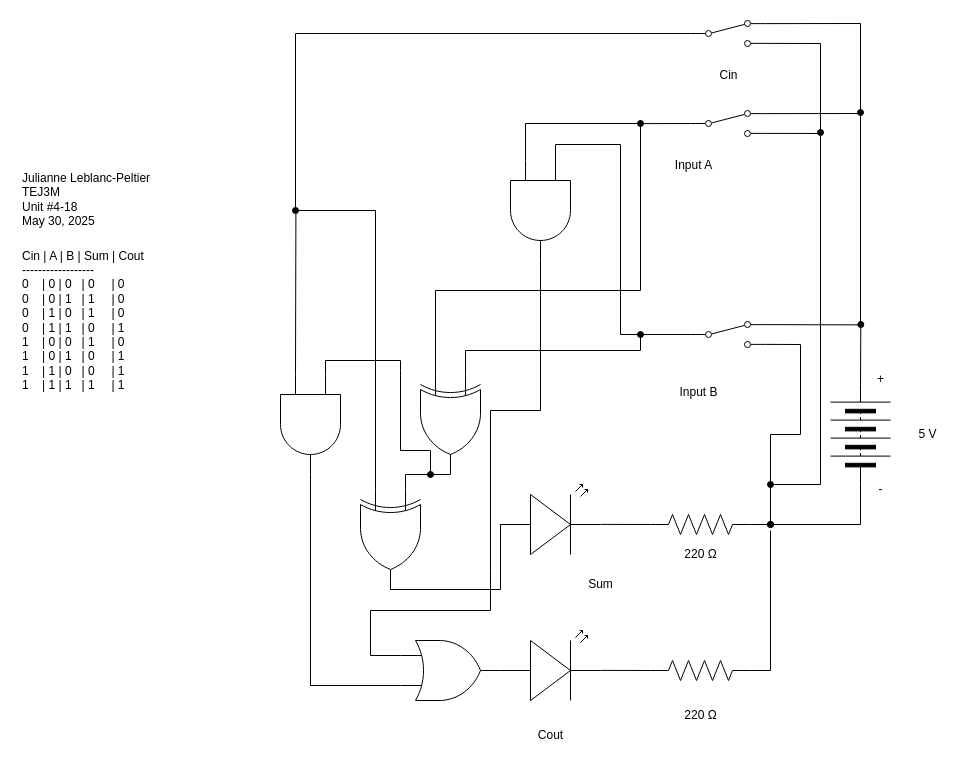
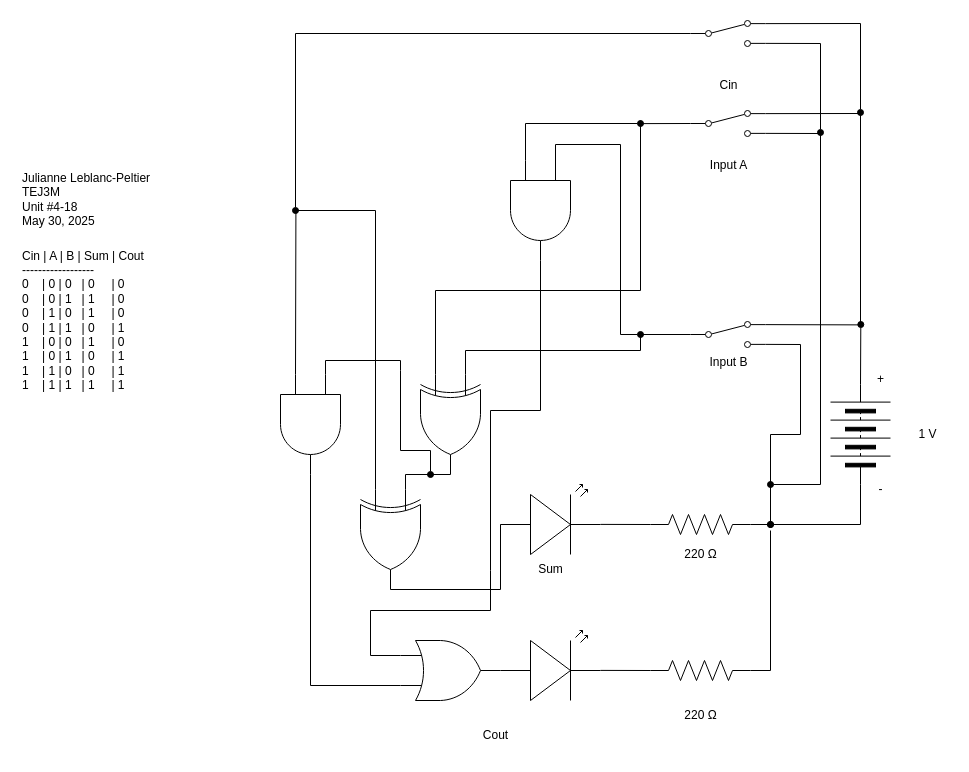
(728, 76) -> (728, 86)
(693, 166) -> (728, 166)
(698, 393) -> (728, 363)
(928, 435) -> (928, 435)
(601, 585) -> (551, 570)
(551, 736) -> (496, 736)
